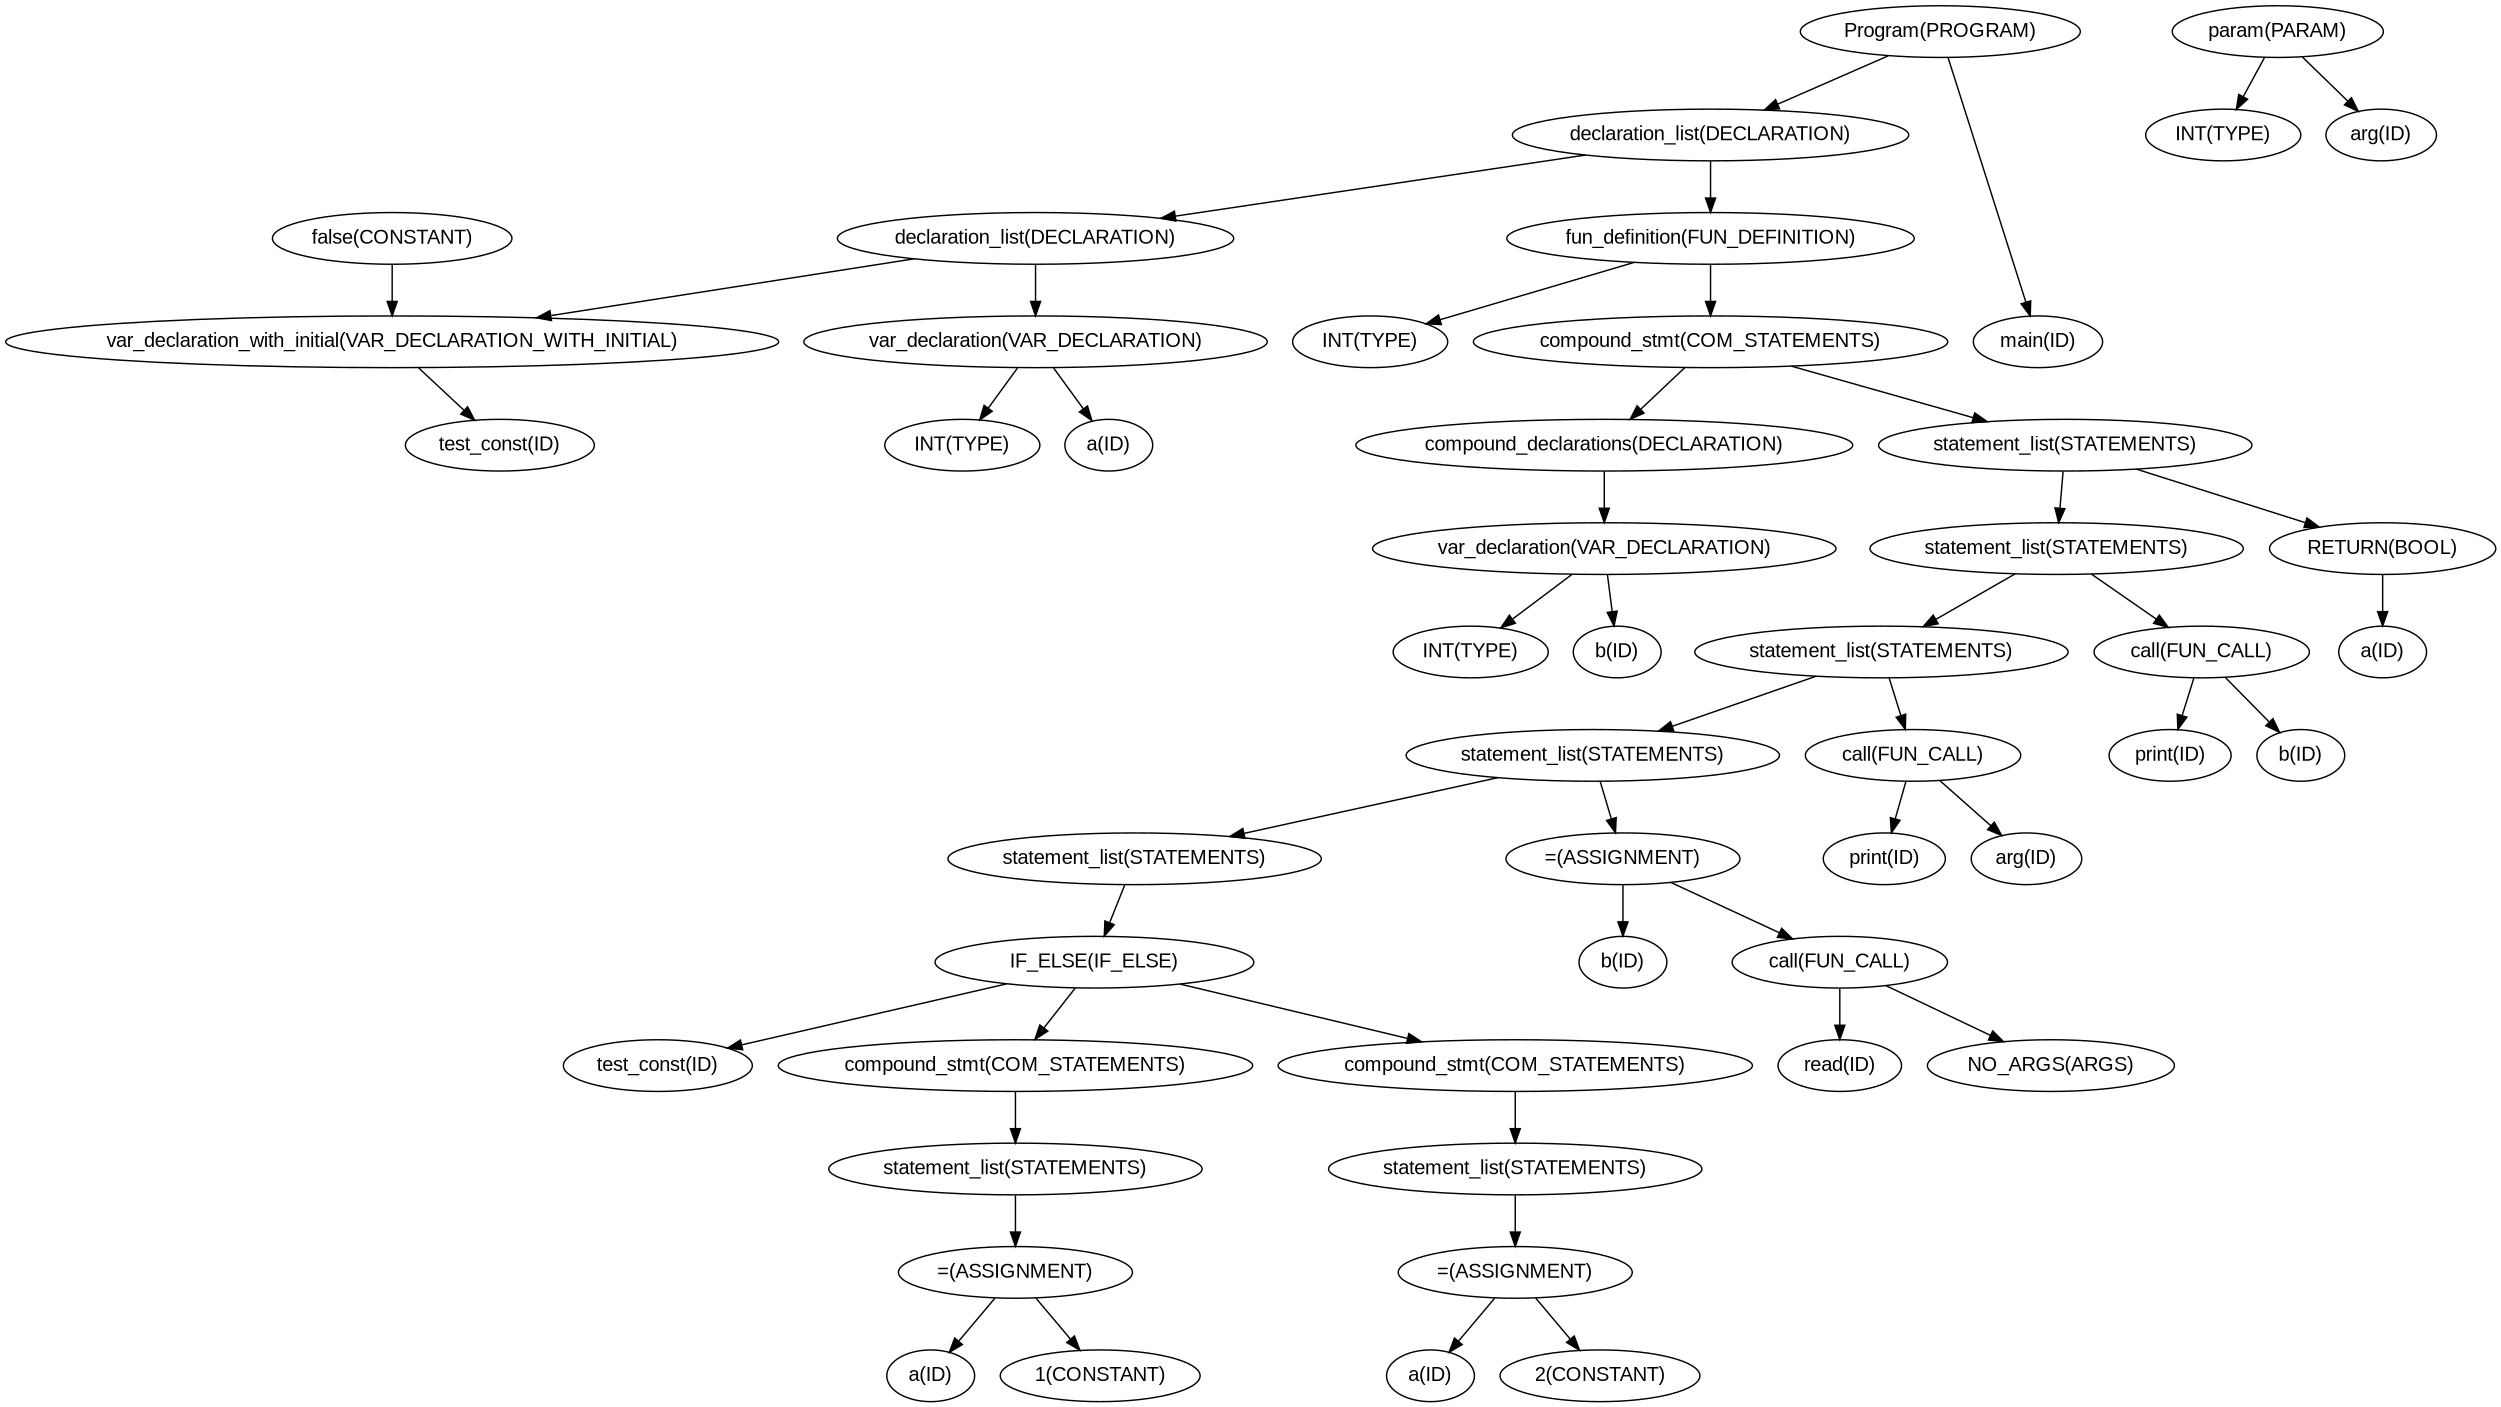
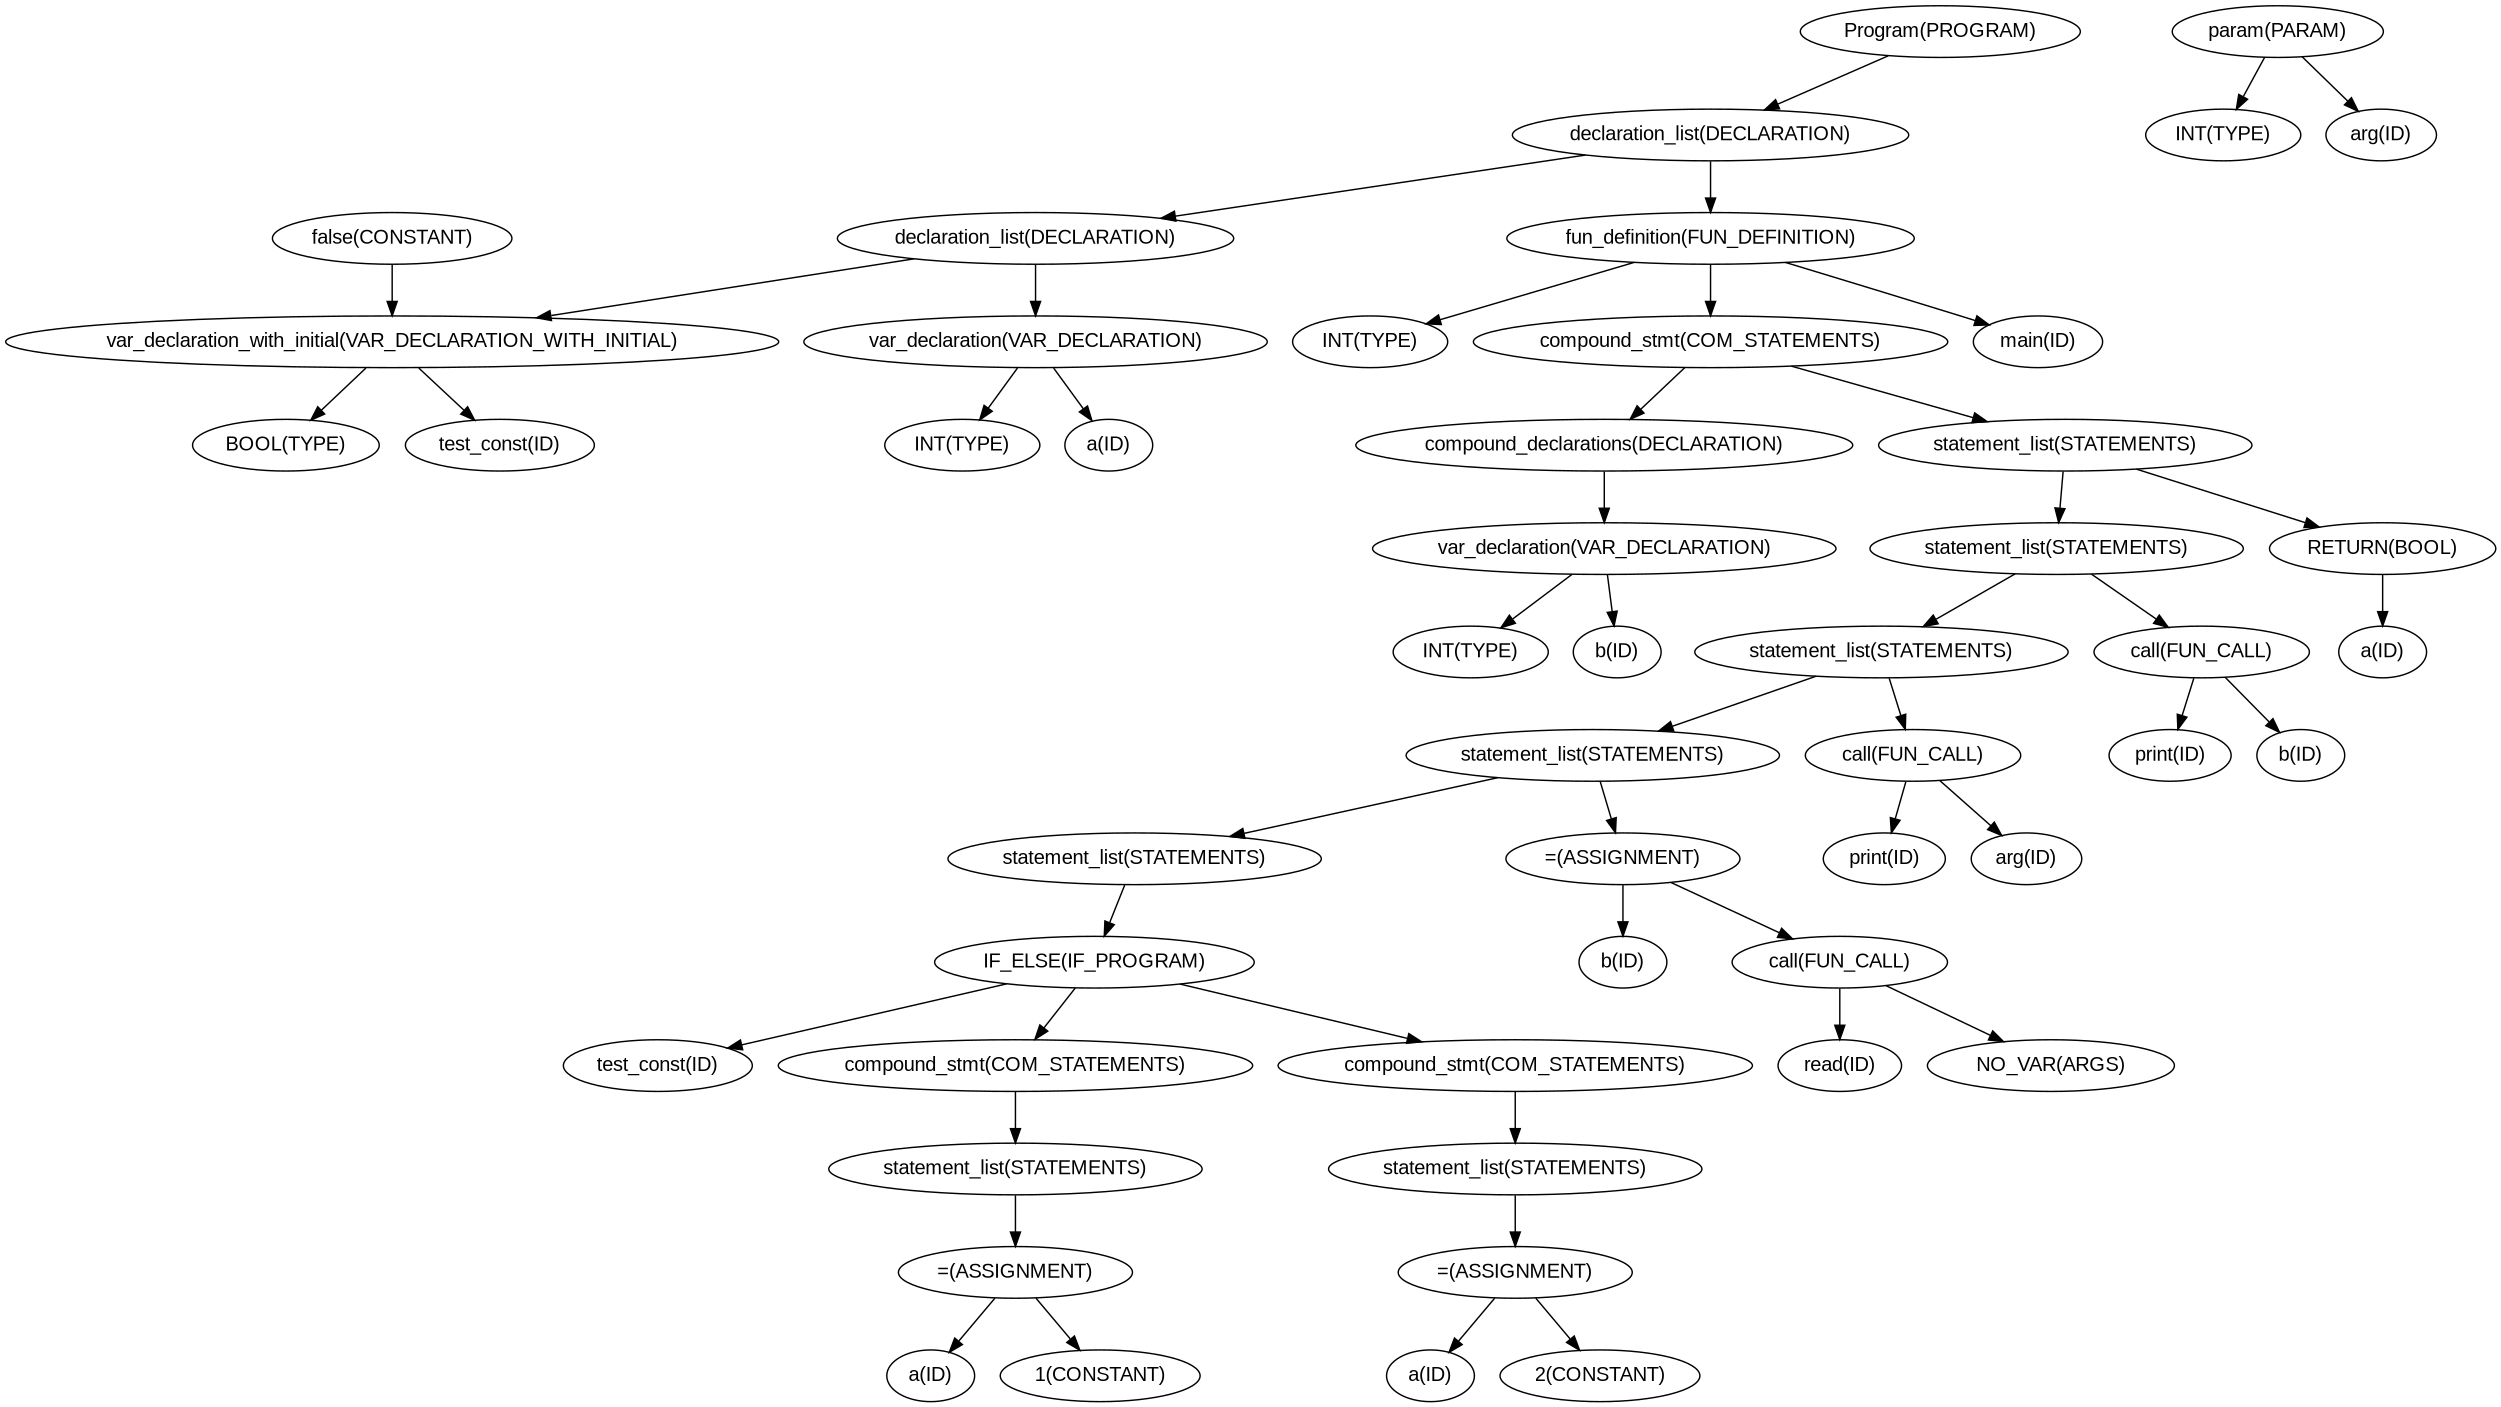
(1987, 180) -> (1880, 291)
none -> (286, 445)
(1094, 962) -> (1094, 962)
(2051, 1066) -> (2051, 1066)
